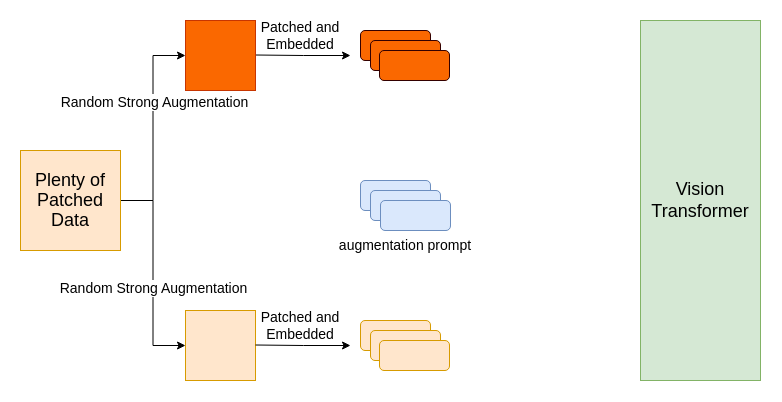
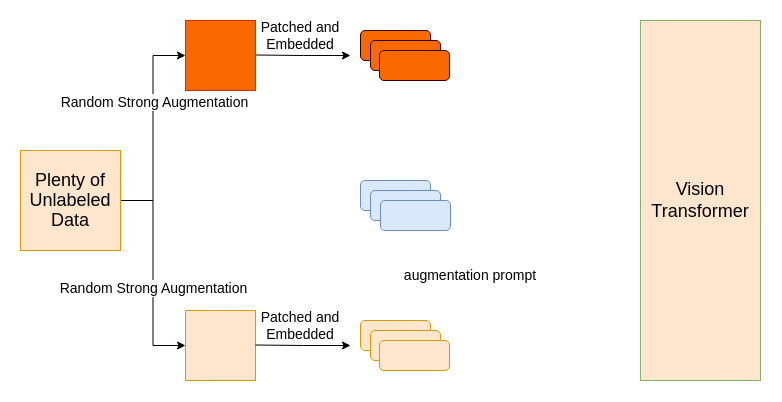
(71, 201) -> (71, 201)
(701, 201) -> (701, 201)
(405, 246) -> (470, 276)
